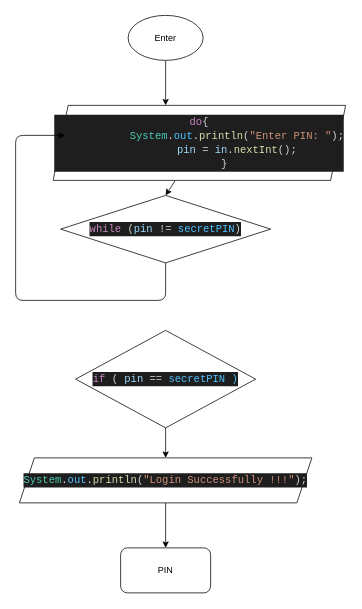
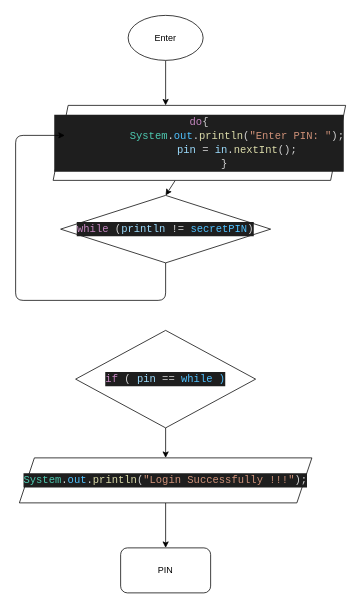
(165, 229) -> (165, 229)
(165, 379) -> (165, 379)
